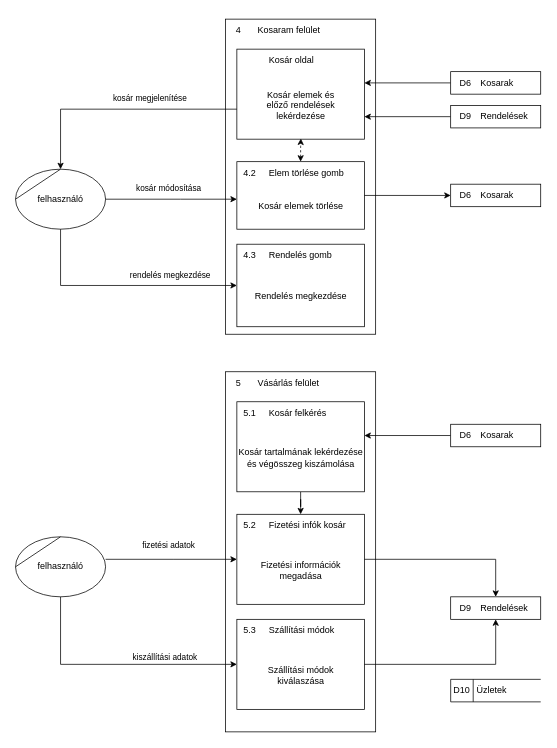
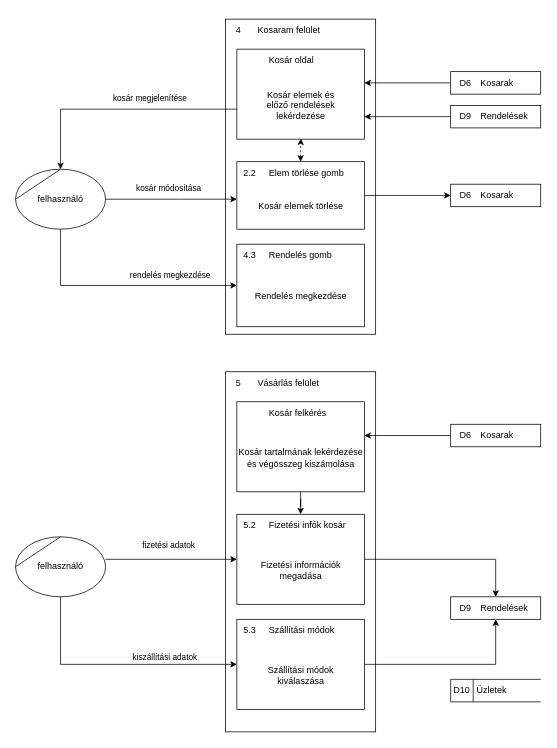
(250, 173) -> (250, 173)
(250, 413) -> none
